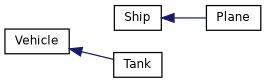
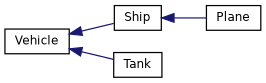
none -> (98, 27)
